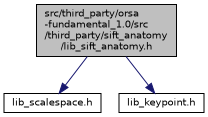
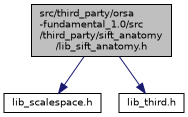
(162, 103) -> (152, 103)
